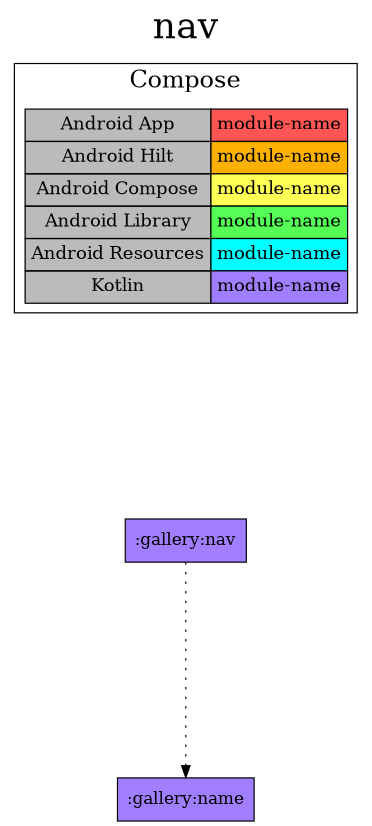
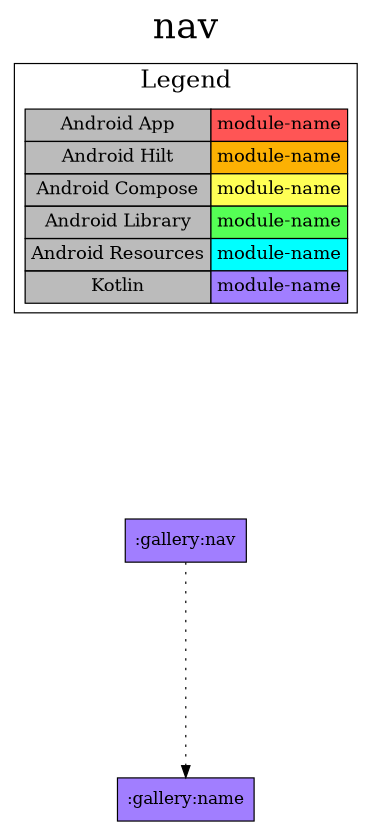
(186, 82) -> (186, 82)
